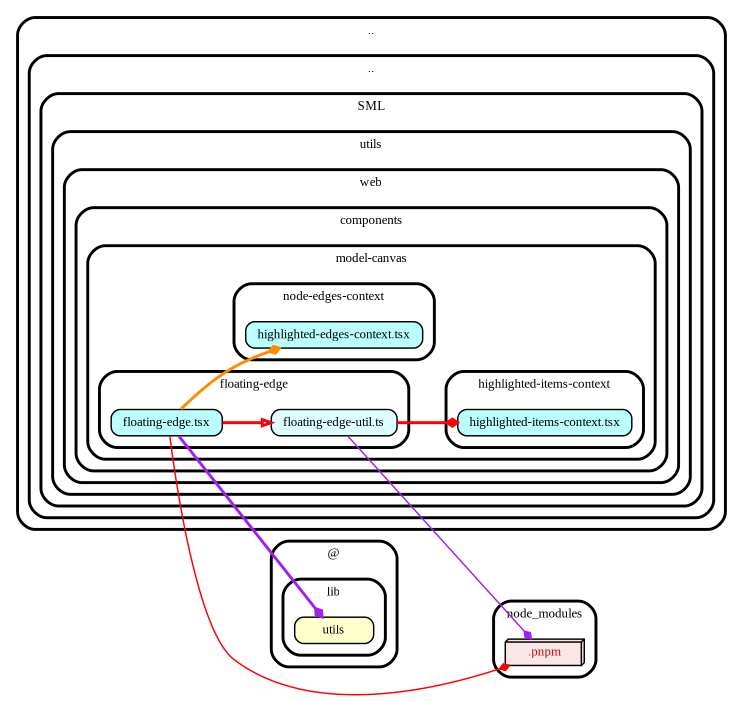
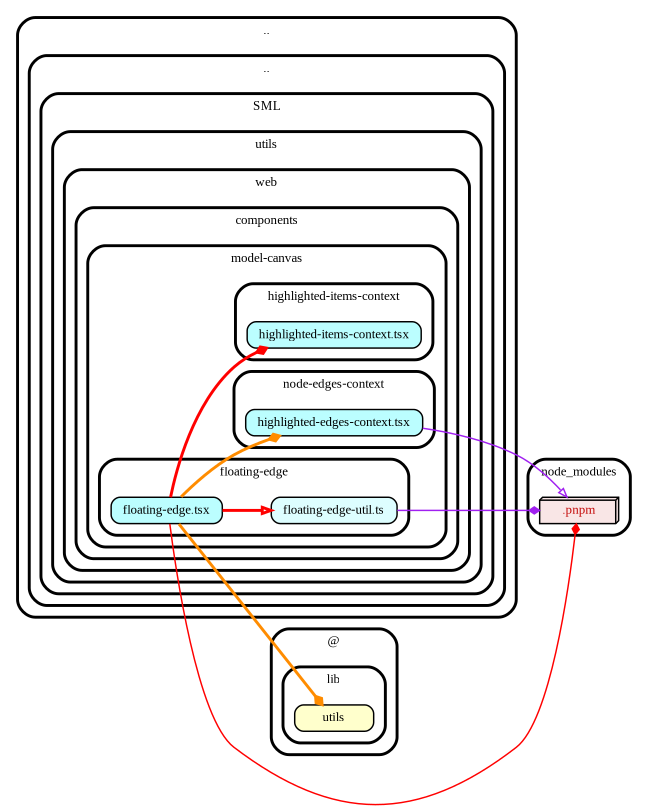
(422, 423) -> (199, 415)
none -> (498, 447)
(261, 540) -> (261, 627)
